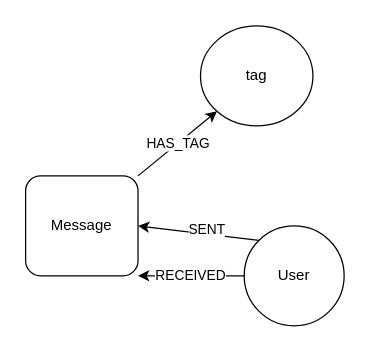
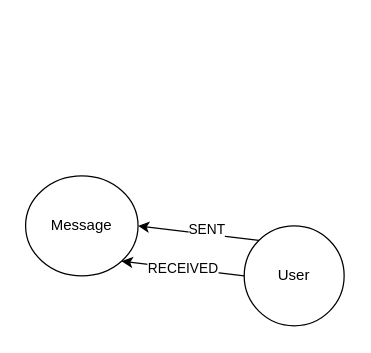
(257, 76) -> none
(157, 160) -> none
(82, 226) -> (82, 226)
